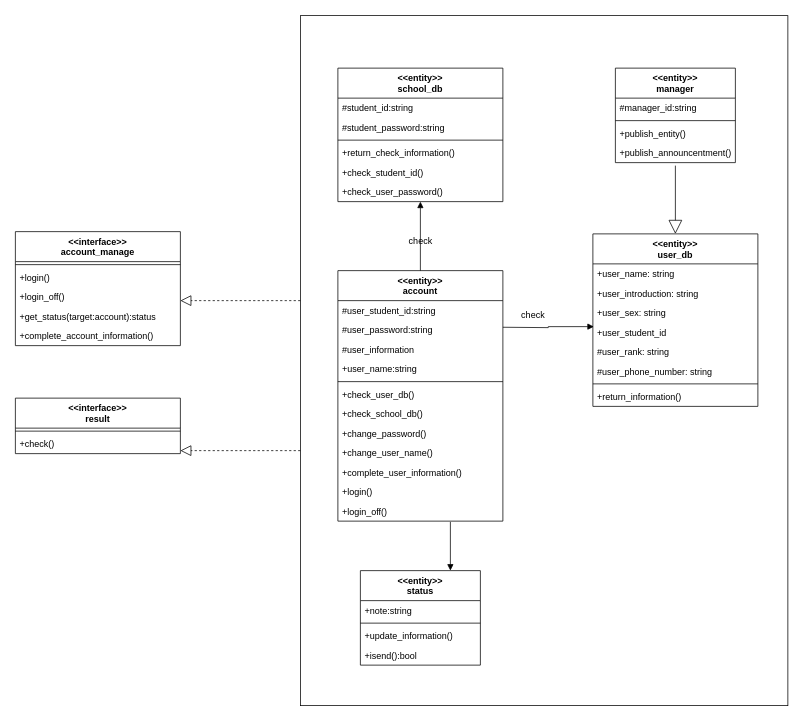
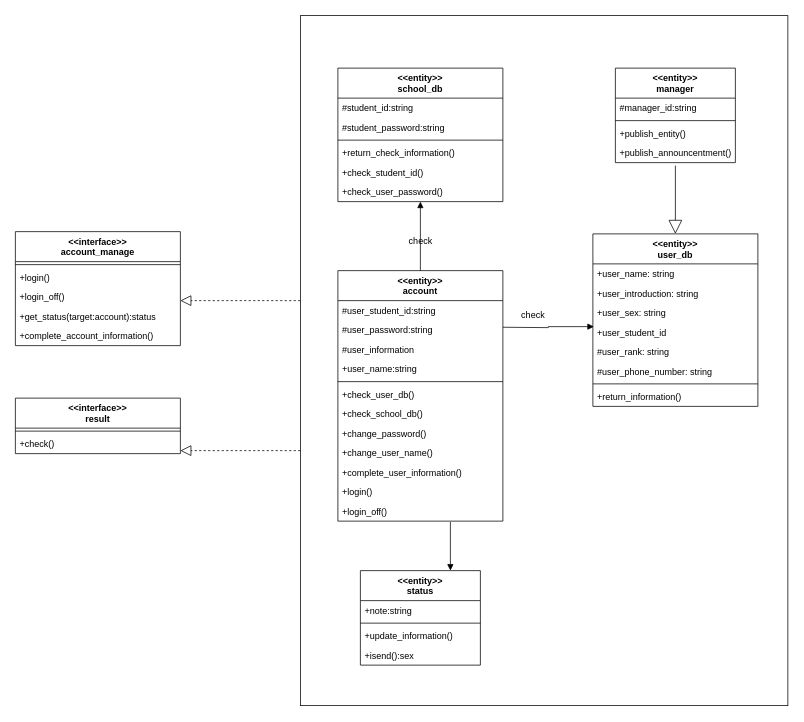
(394, 656) -> (392, 656)
